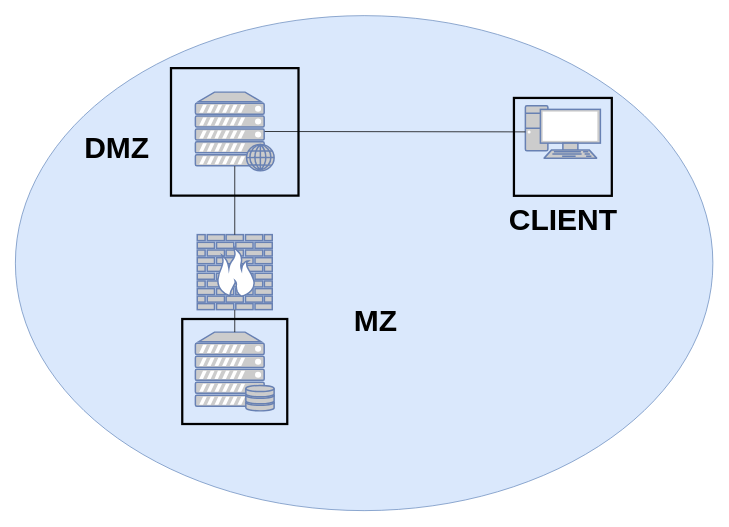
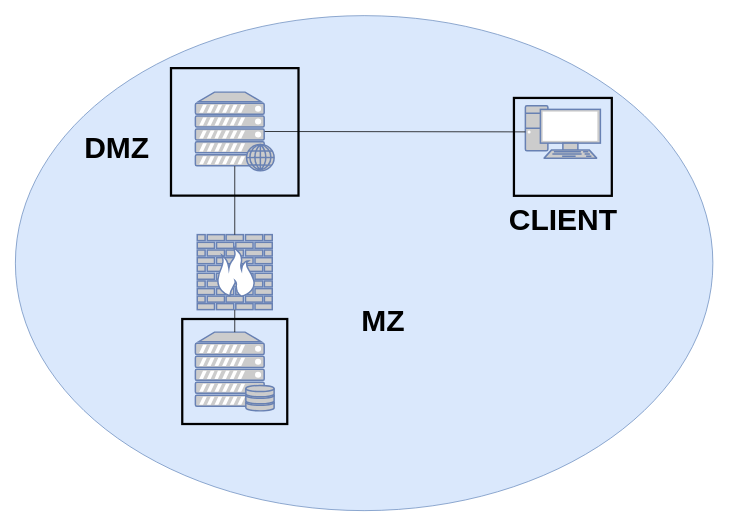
(375, 320) -> (383, 320)
